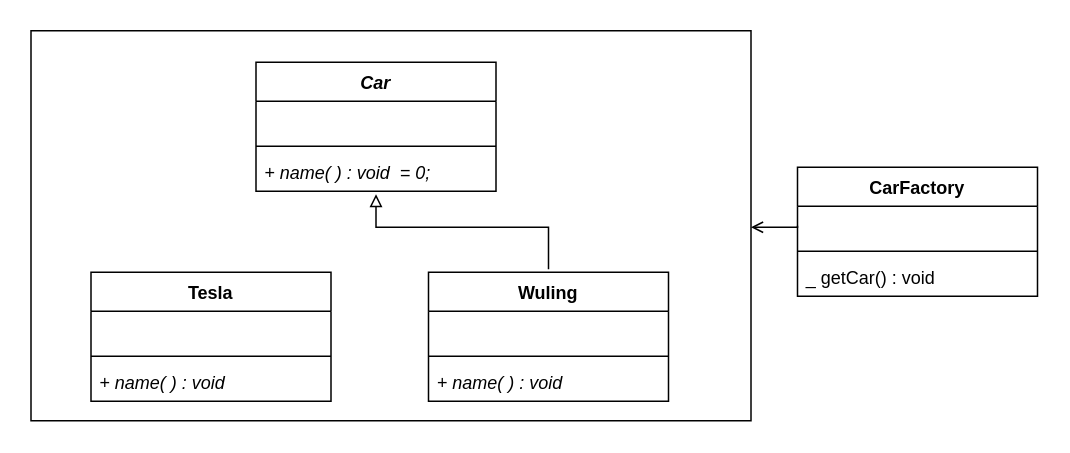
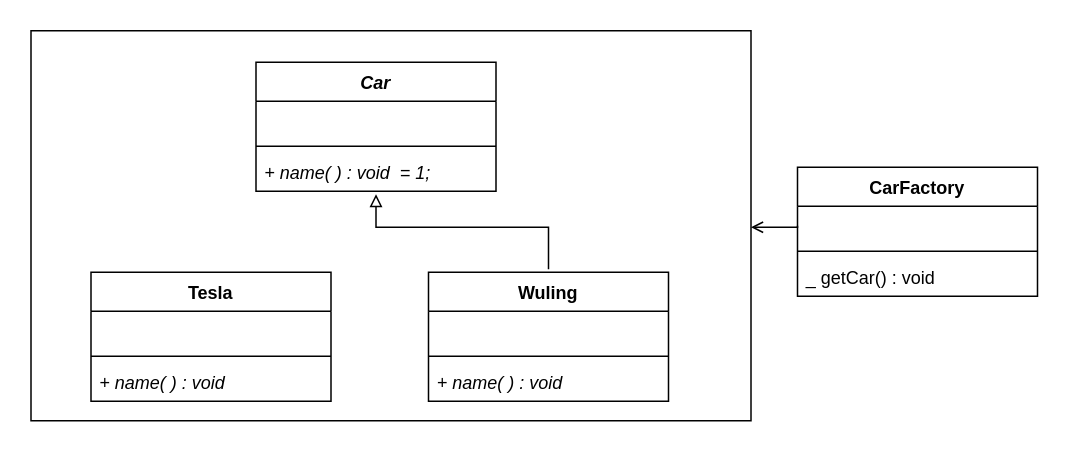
(354, 173) -> (354, 173)
